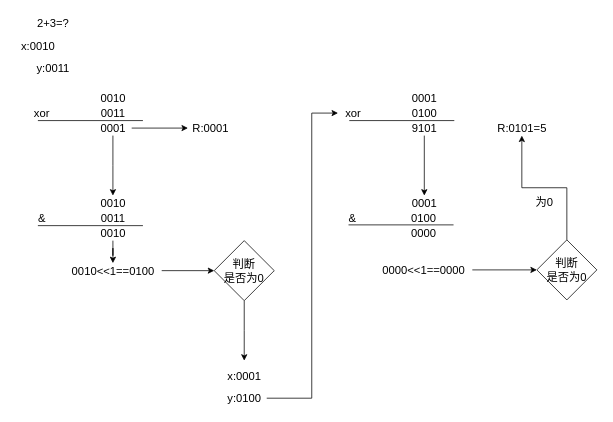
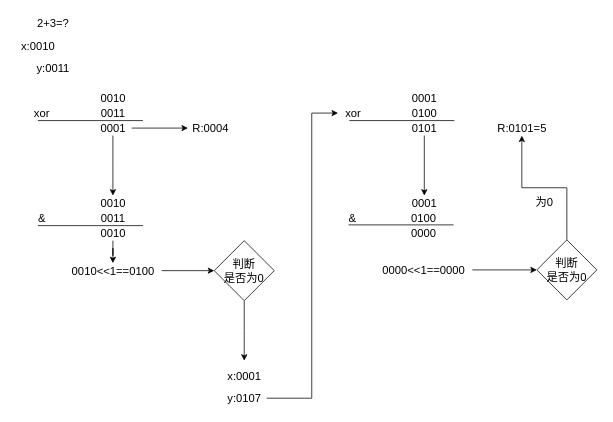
(211, 128) -> (211, 128)
(425, 128) -> (425, 128)
(245, 398) -> (245, 398)
